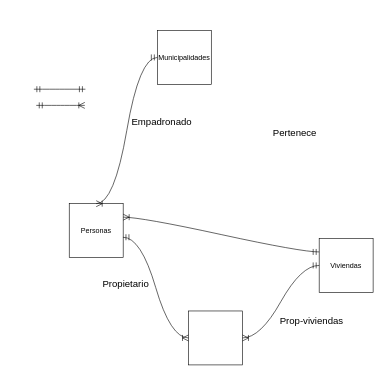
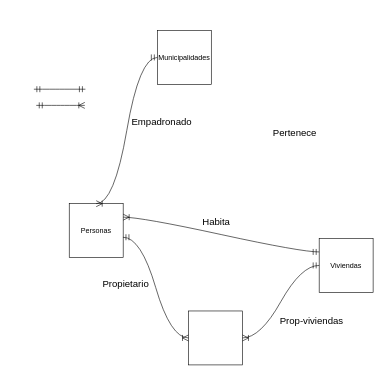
none -> (216, 221)
